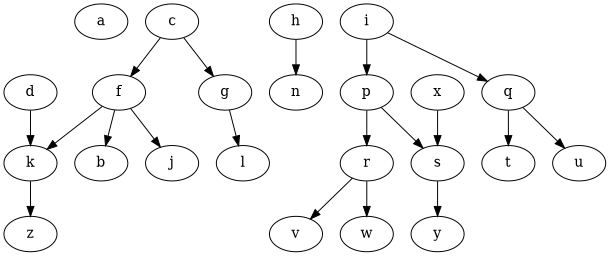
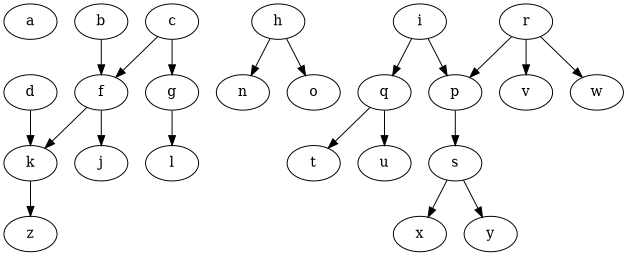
none -> (314, 92)
(111, 123) -> (101, 52)
(367, 123) -> (494, 53)
(438, 123) -> (440, 194)
